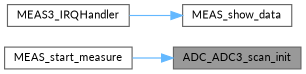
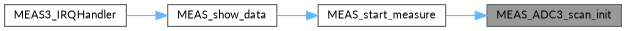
none -> (292, 16)
(237, 58) -> (554, 16)
